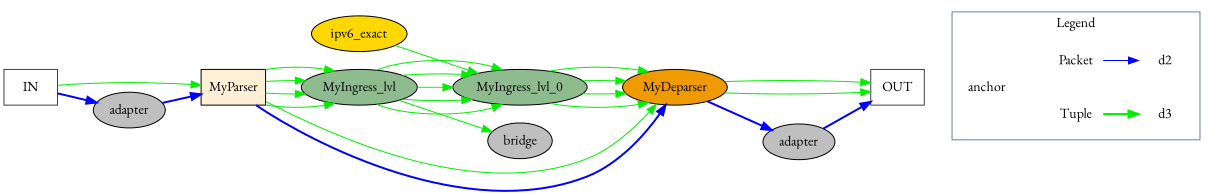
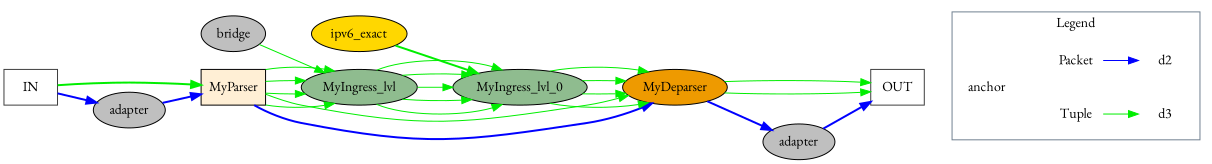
(423, 55) -> (423, 55)
(124, 83) -> (124, 83)
(1116, 114) -> (1116, 114)
(458, 120) -> (287, 57)
